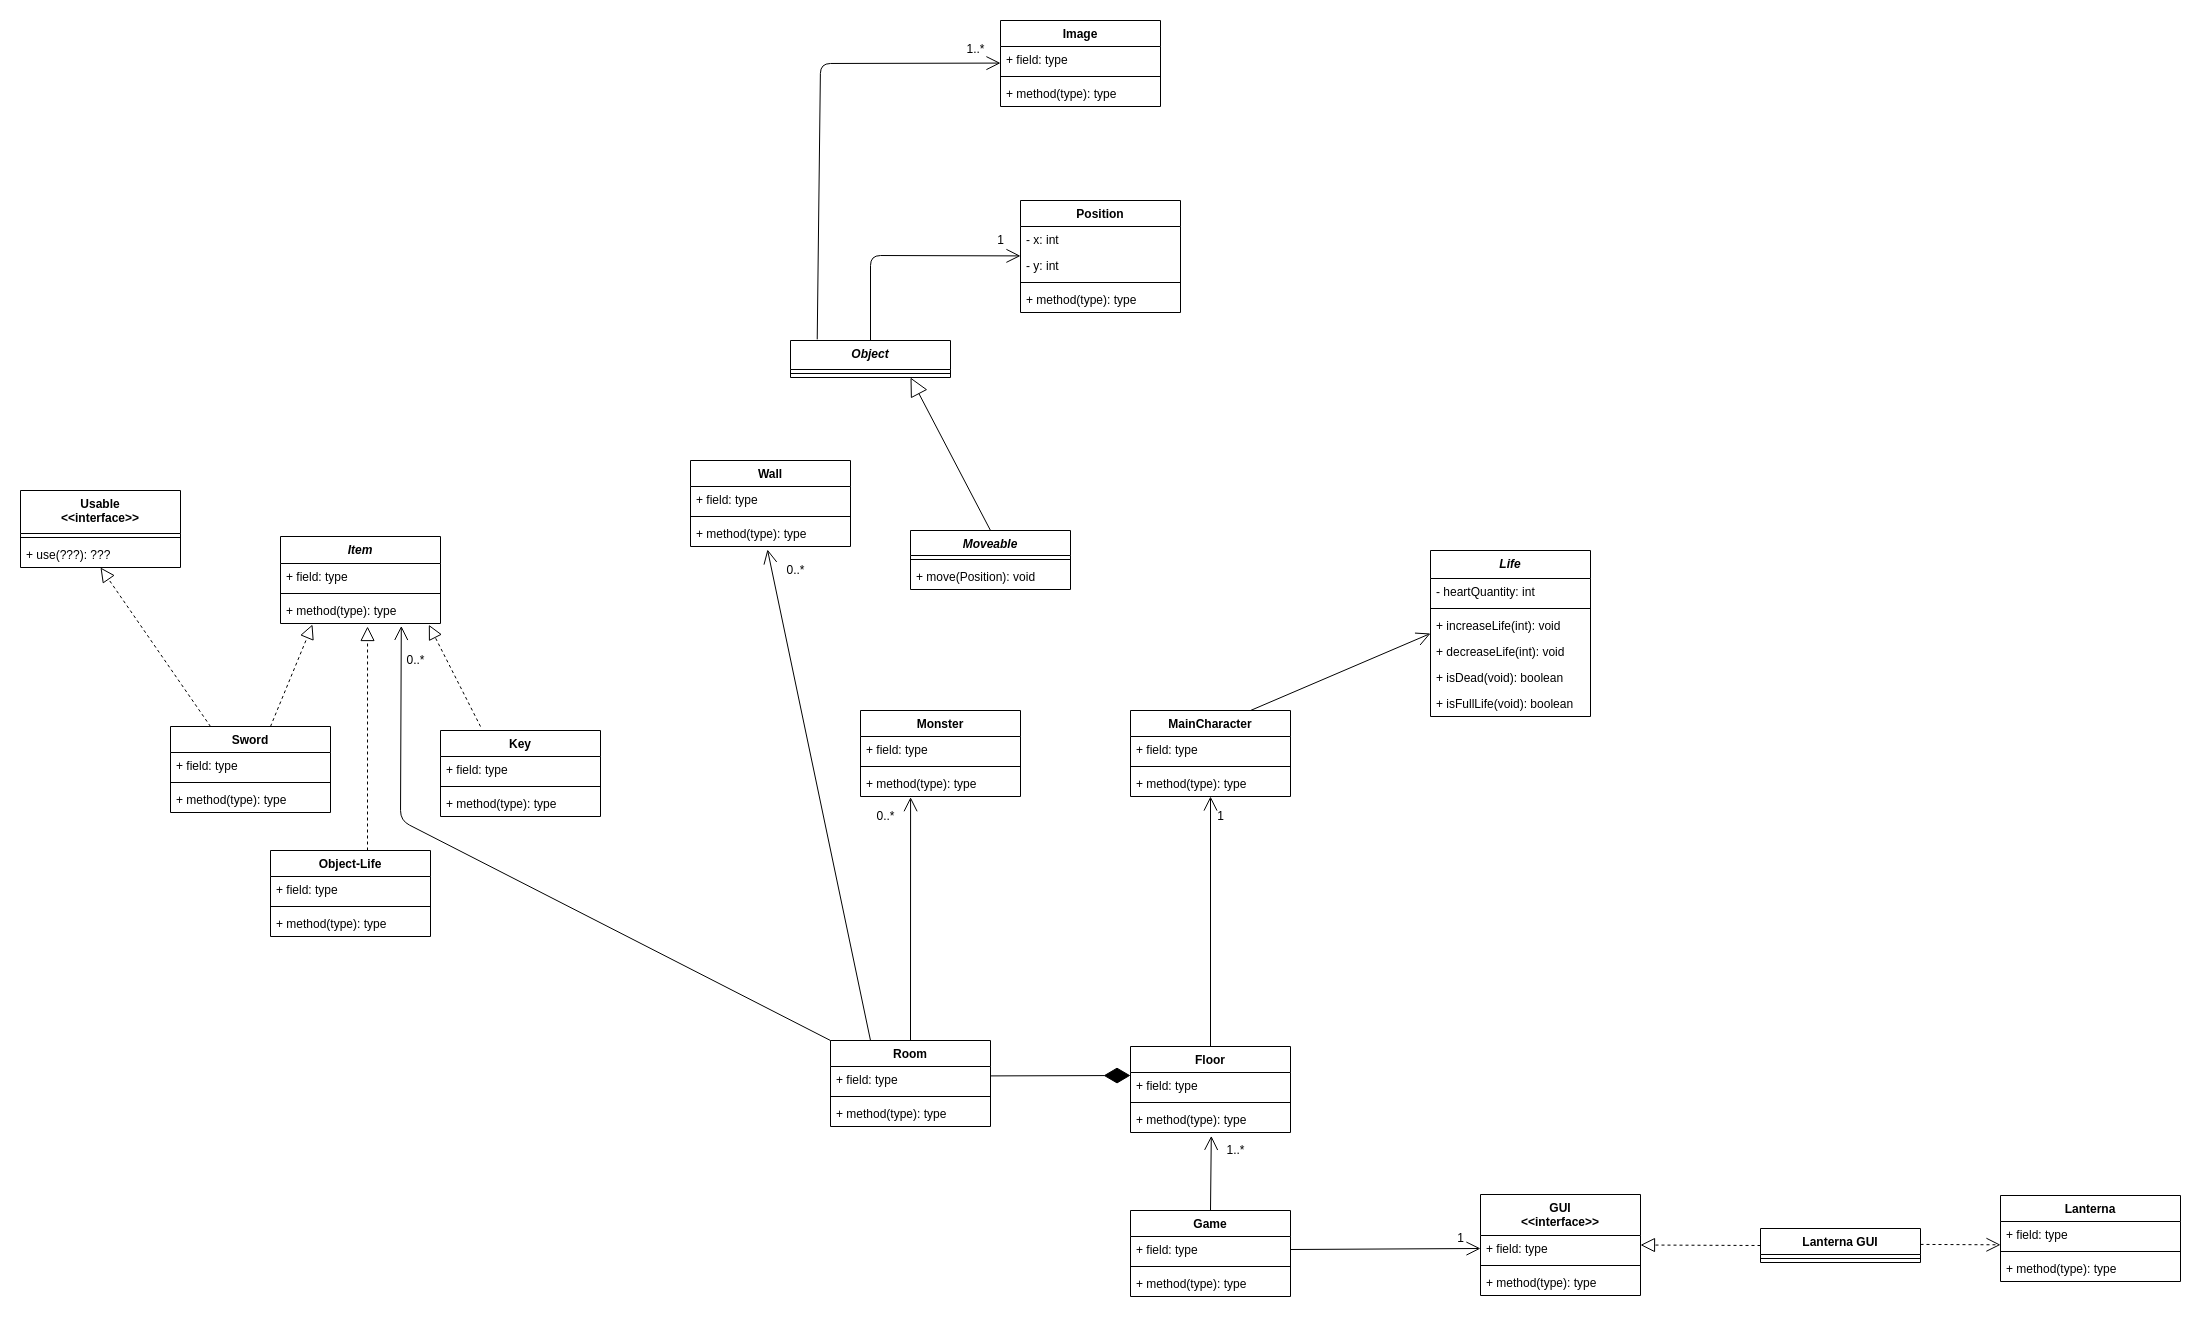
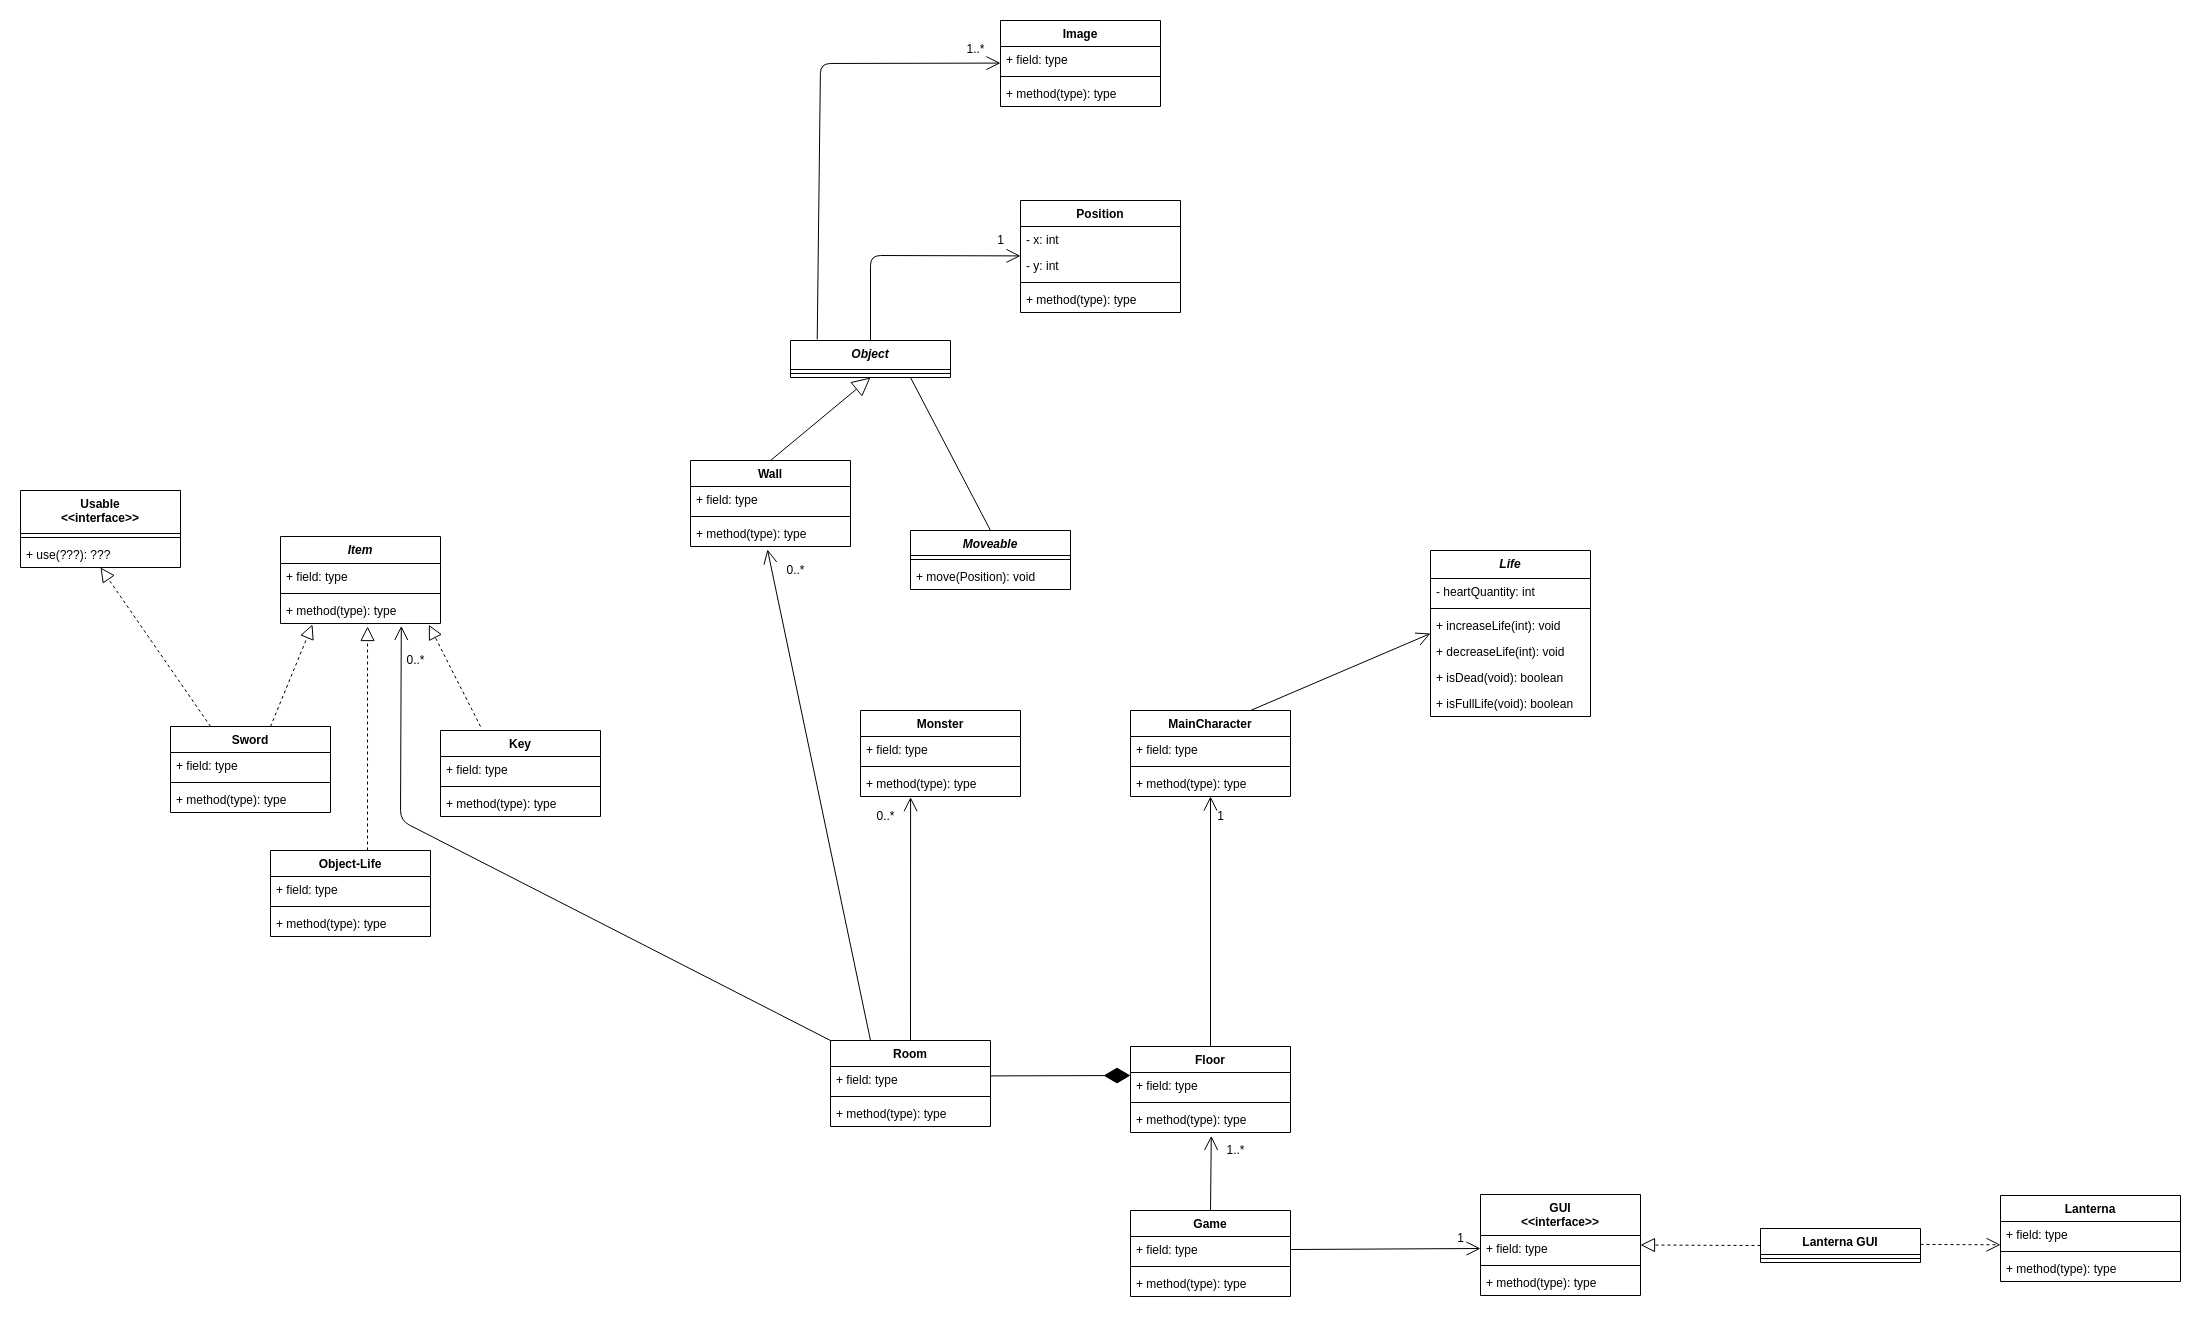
(919, 394) -> (916, 387)
none -> (813, 425)
